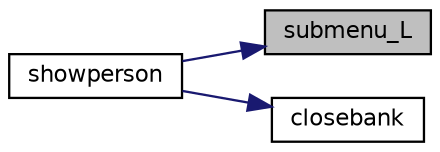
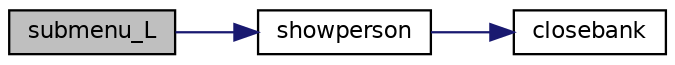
(212, 56) -> (205, 32)
